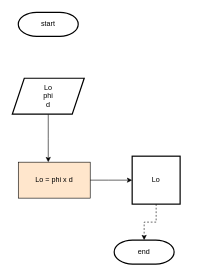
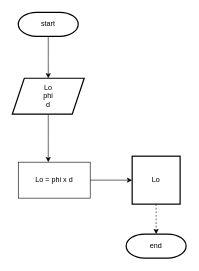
none -> (48, 72)
(54, 180) -> (54, 180)
(144, 252) -> (156, 246)
